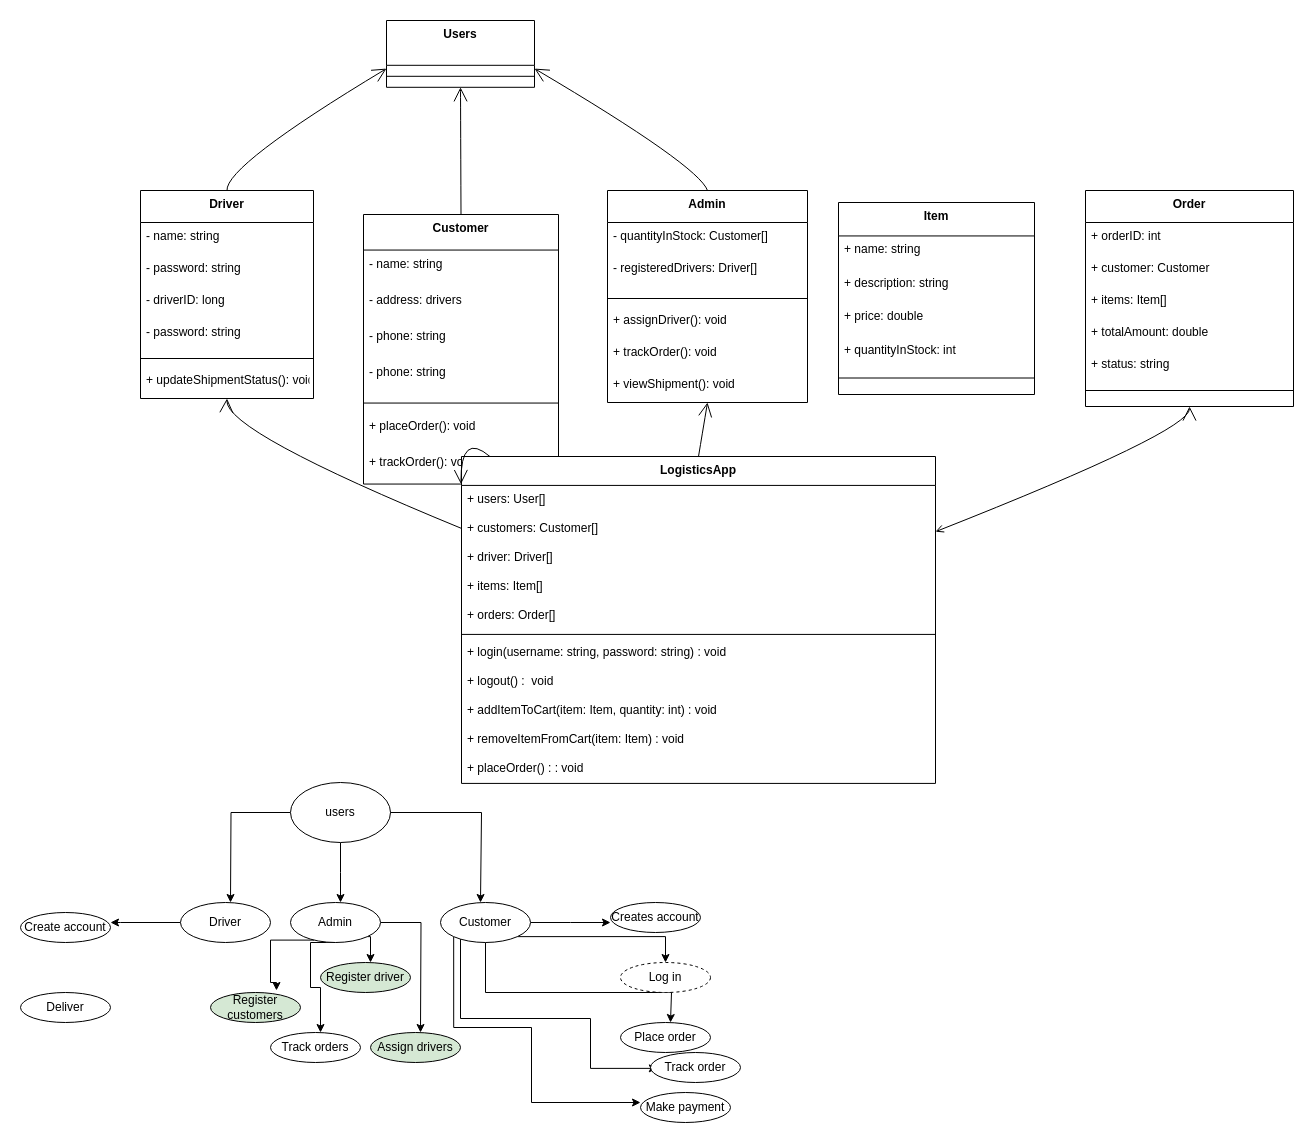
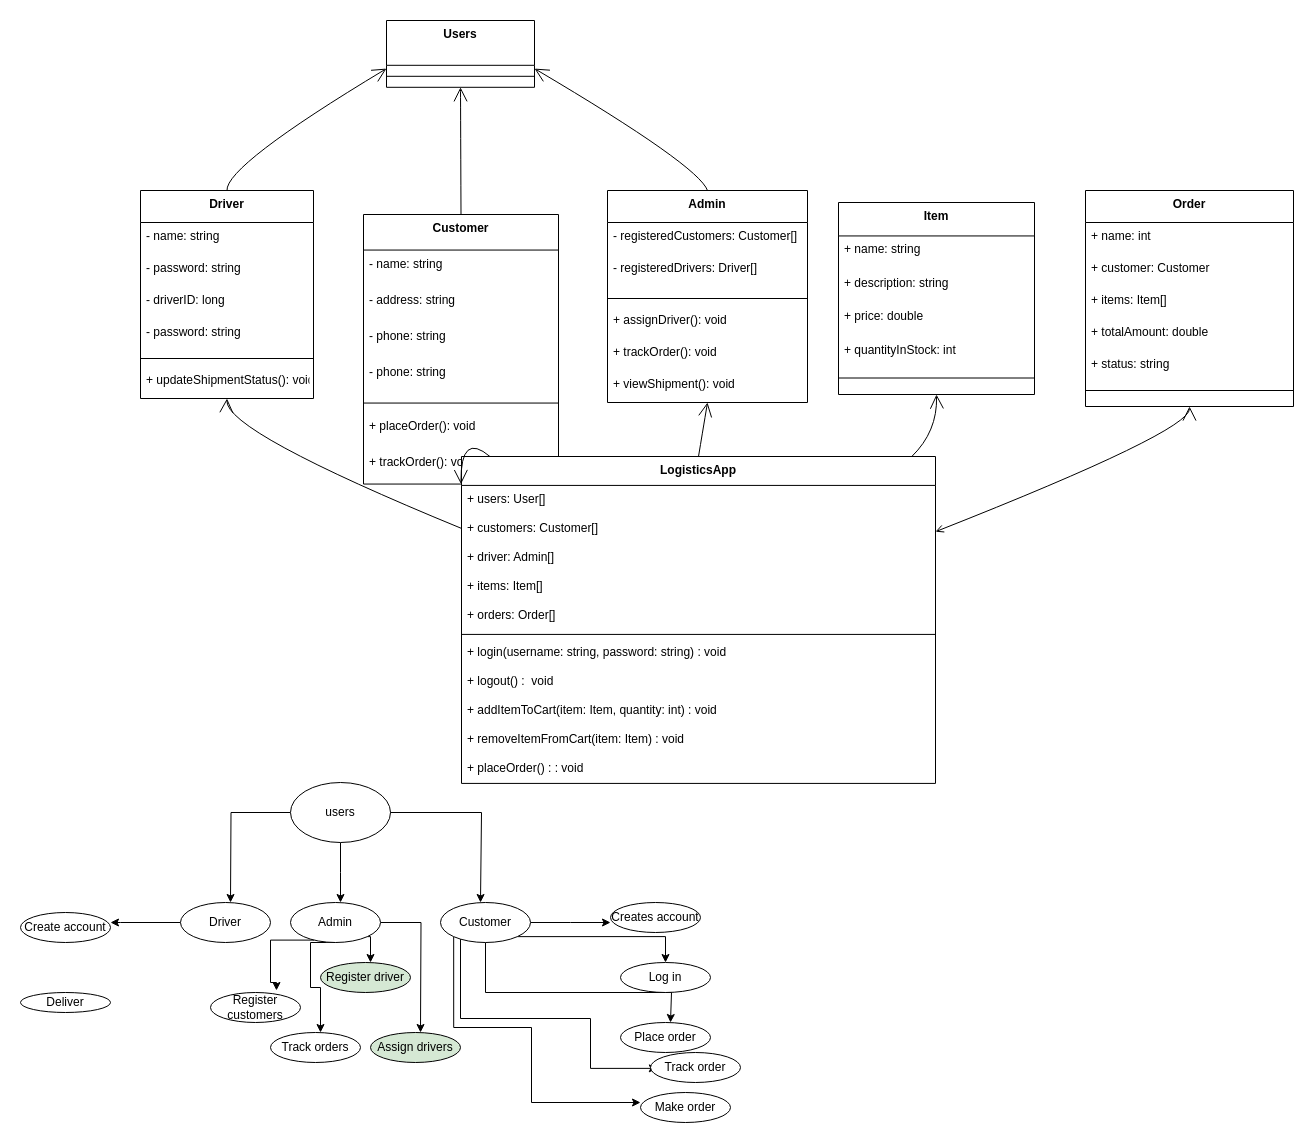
(704, 236) -> (718, 236)
(1132, 236) -> (1122, 236)
(423, 300) -> (420, 300)
none -> (931, 429)
(520, 557) -> (516, 557)
(666, 978) -> (666, 978)
(66, 1008) -> (66, 1003)
(256, 1008) -> (256, 1008)
(686, 1108) -> (686, 1108)
